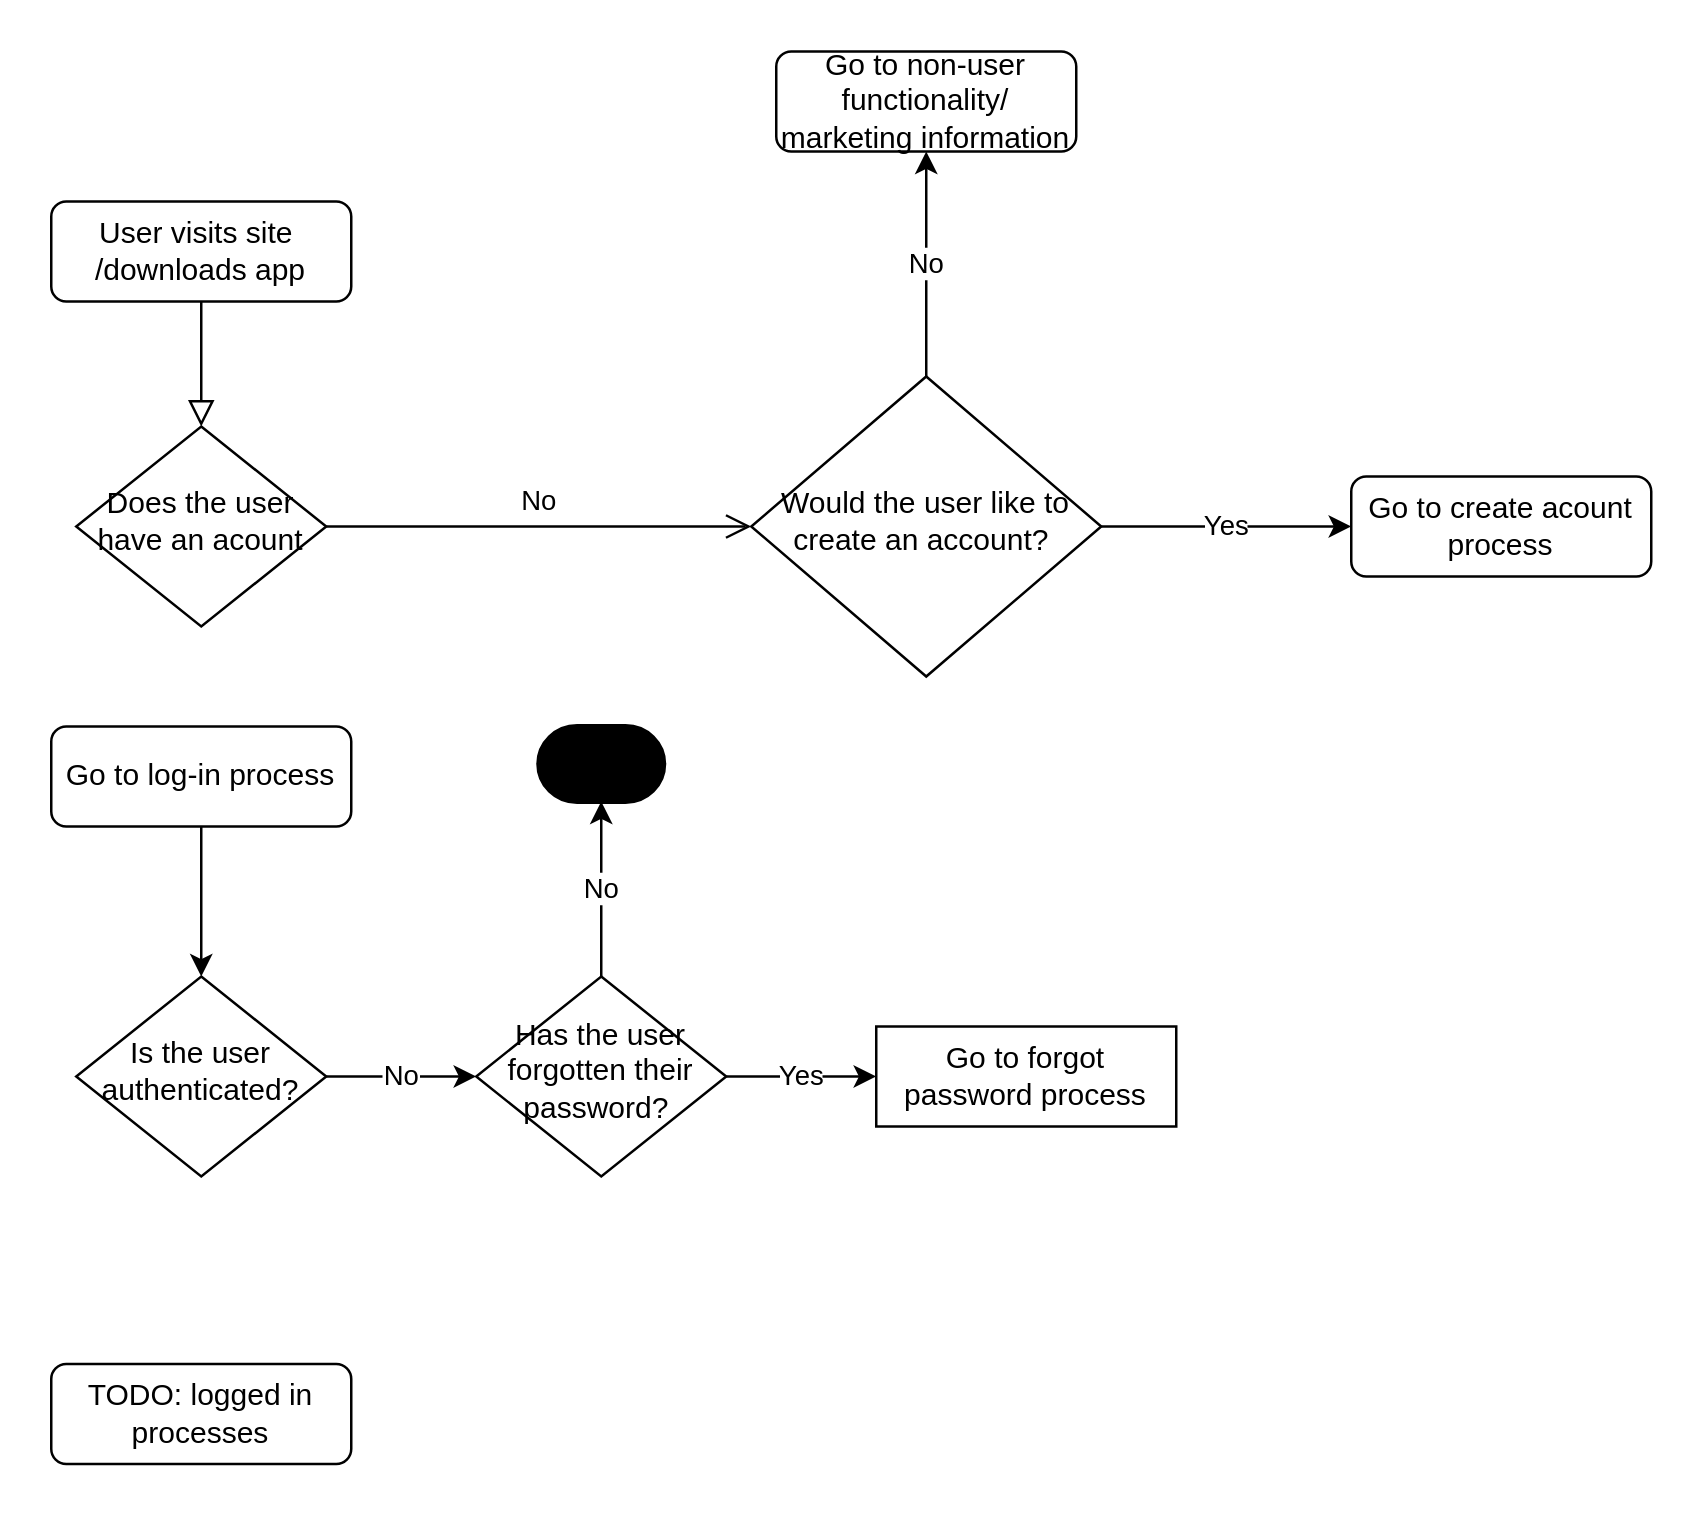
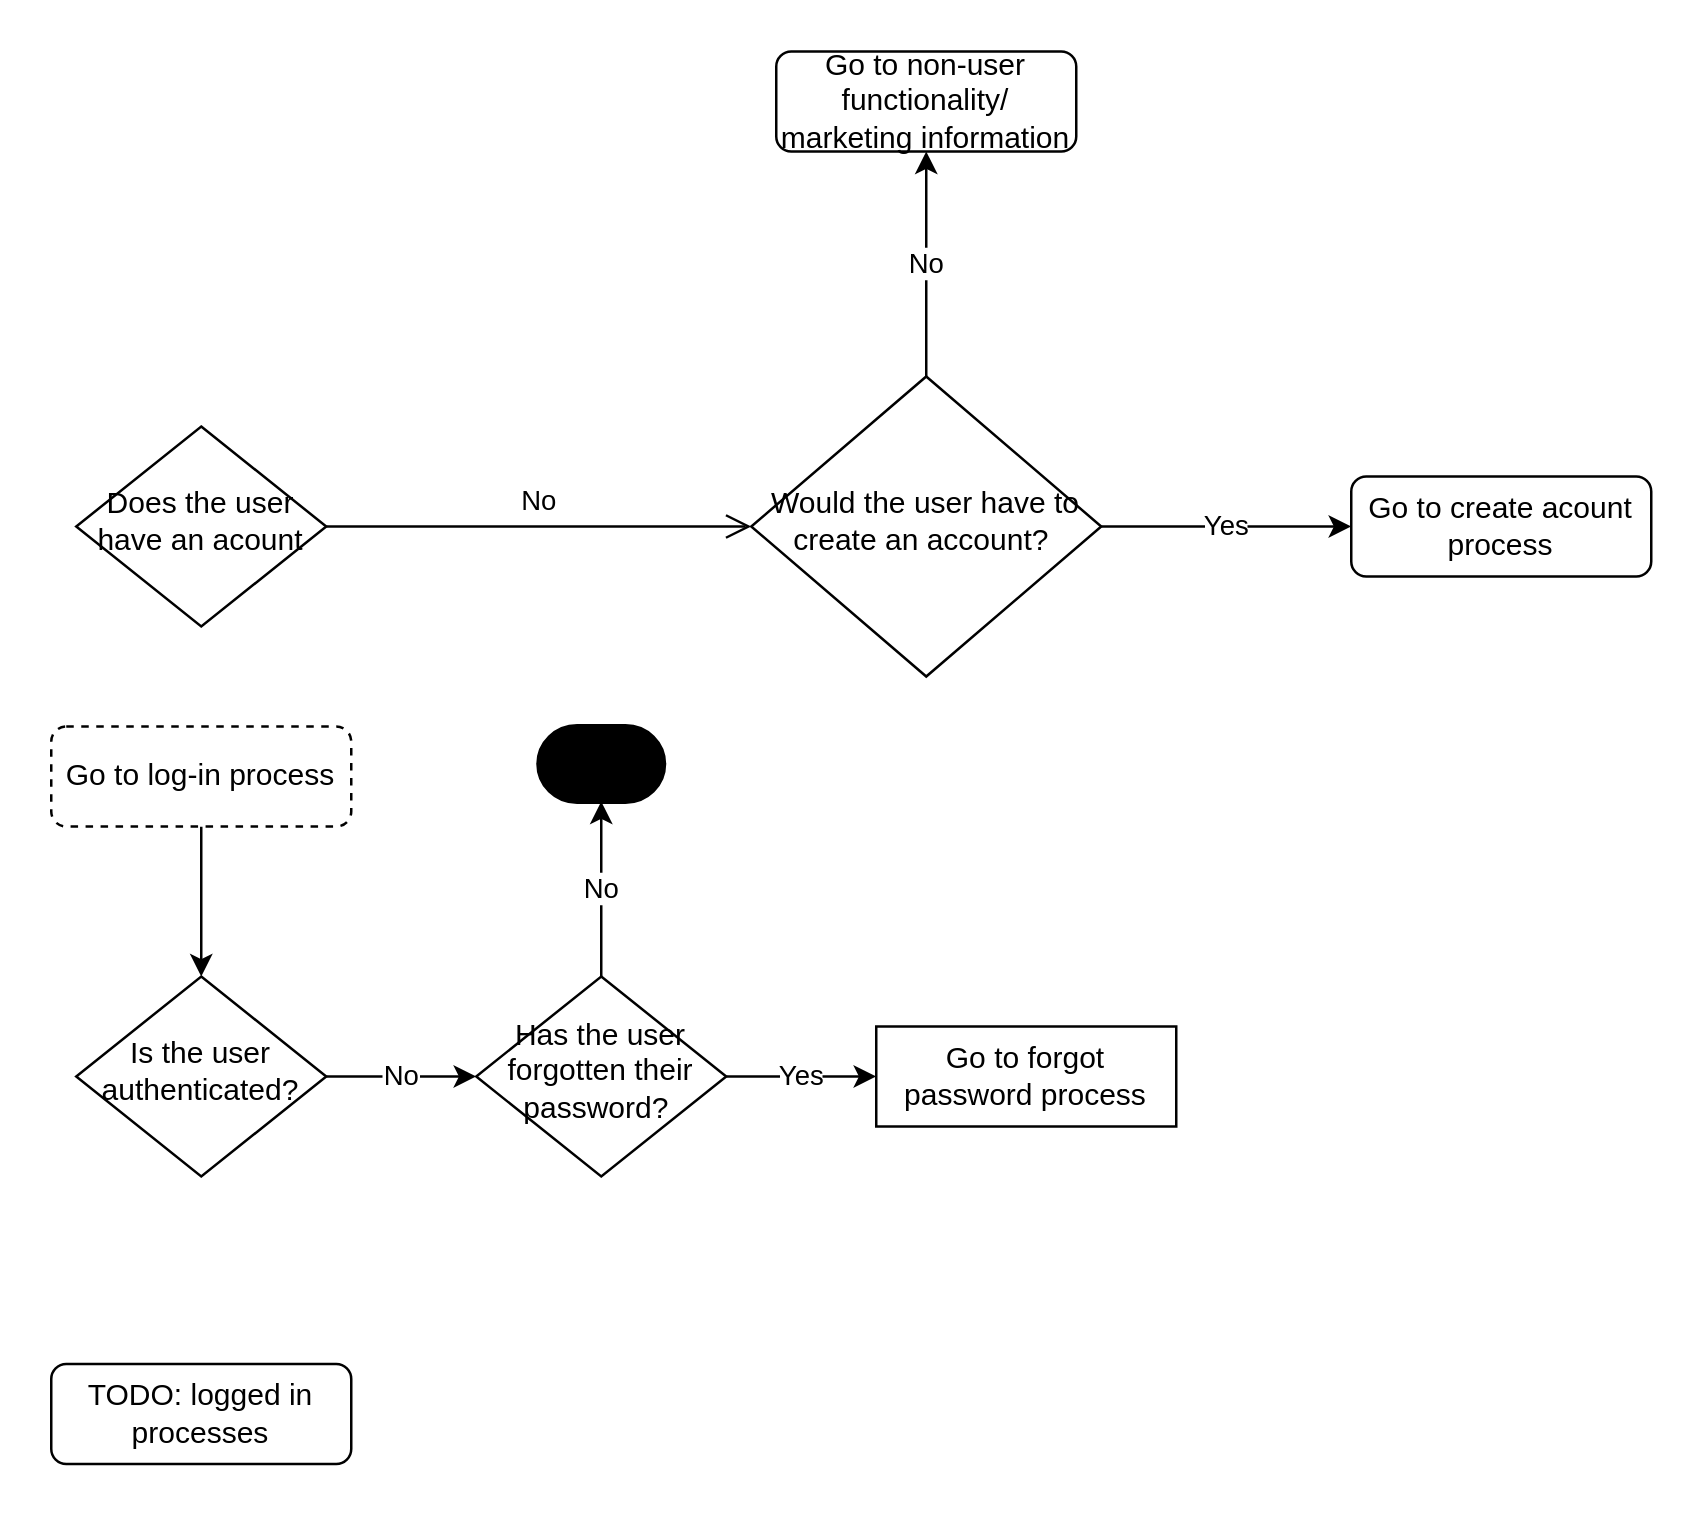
(201, 251) -> none
(201, 351) -> none
(926, 521) -> (926, 521)
(201, 776) -> (201, 776)
